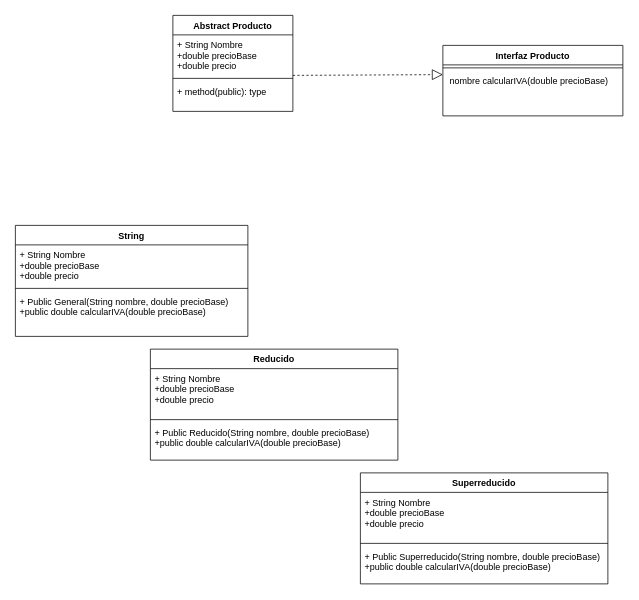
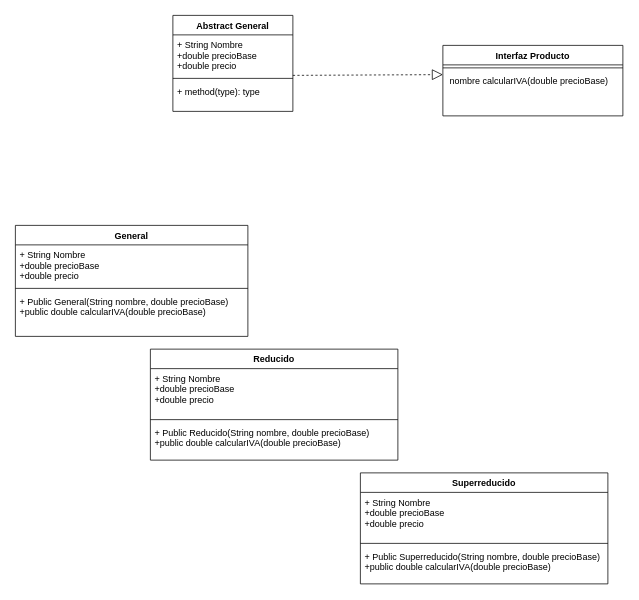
(233, 26) -> (233, 26)
(227, 92) -> (224, 92)
(131, 236) -> (131, 236)
